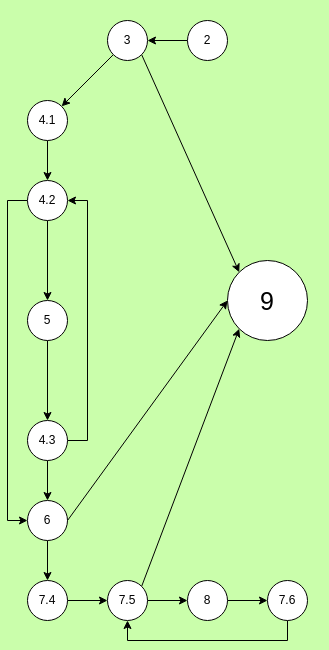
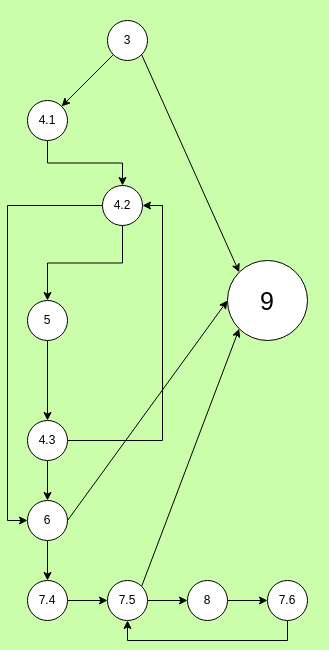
(171, 41) -> none
(208, 41) -> none
(48, 201) -> (123, 206)
